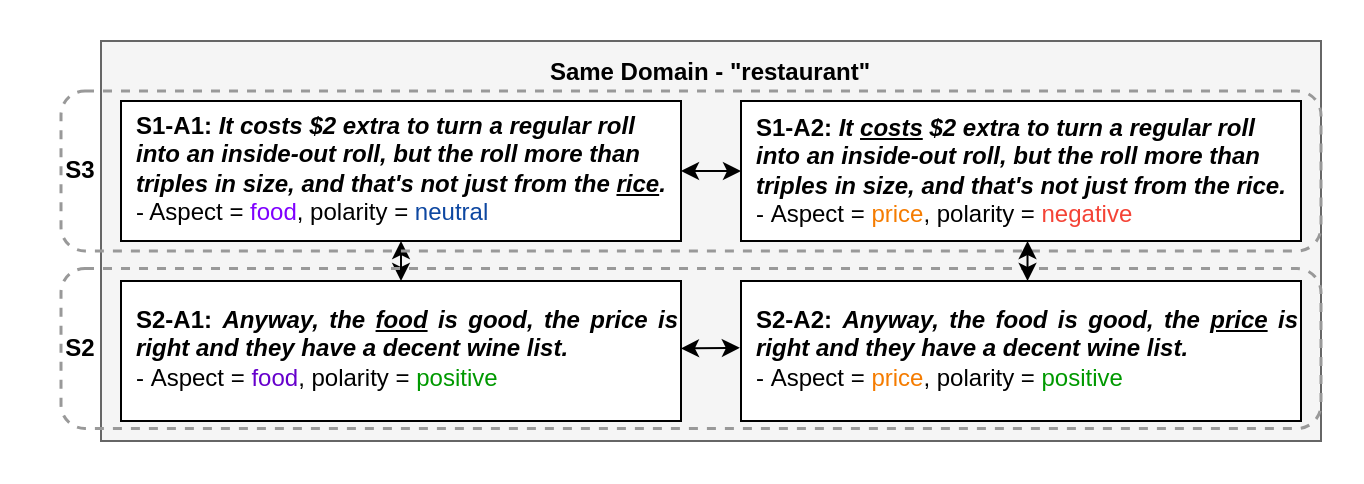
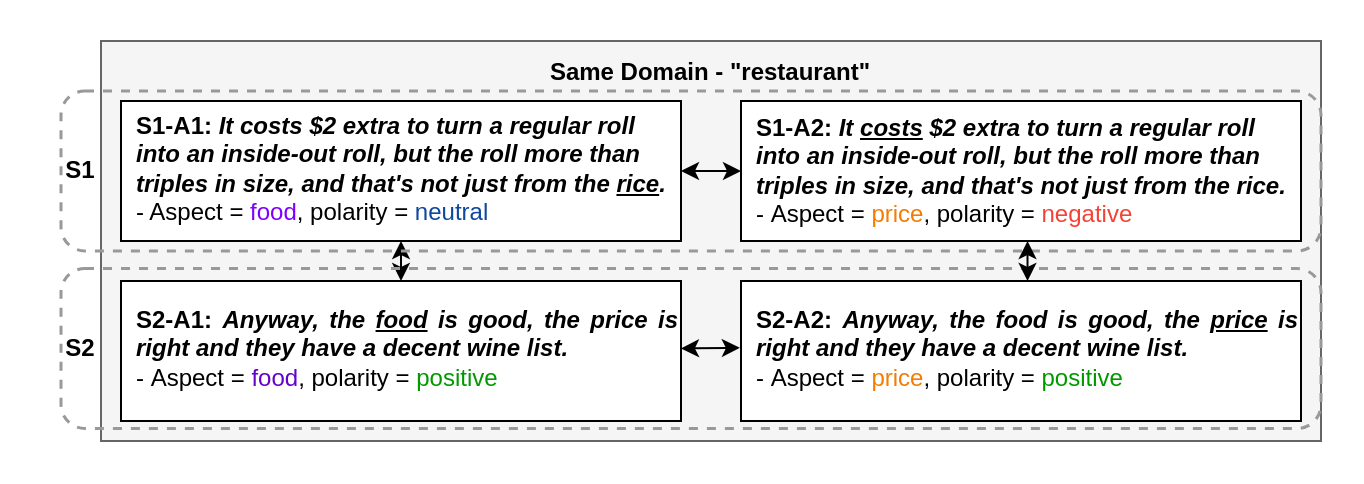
(81, 171) -> (81, 171)
